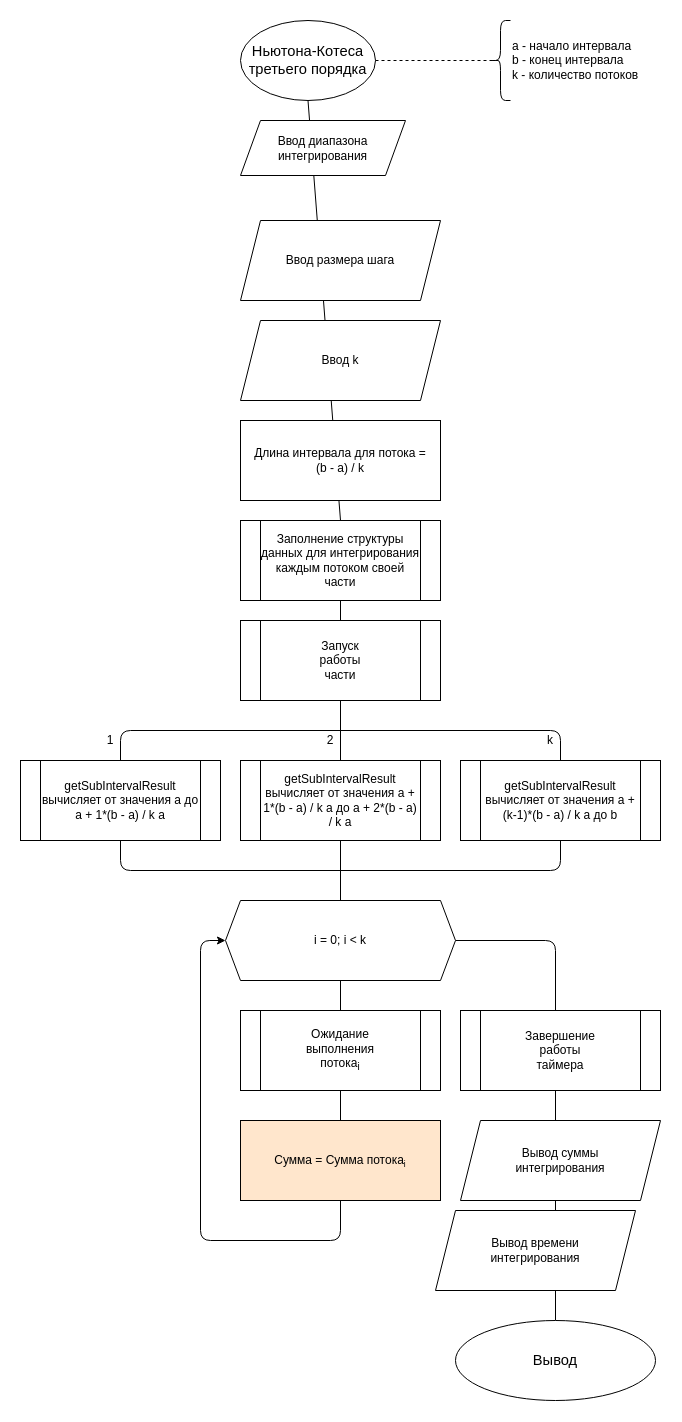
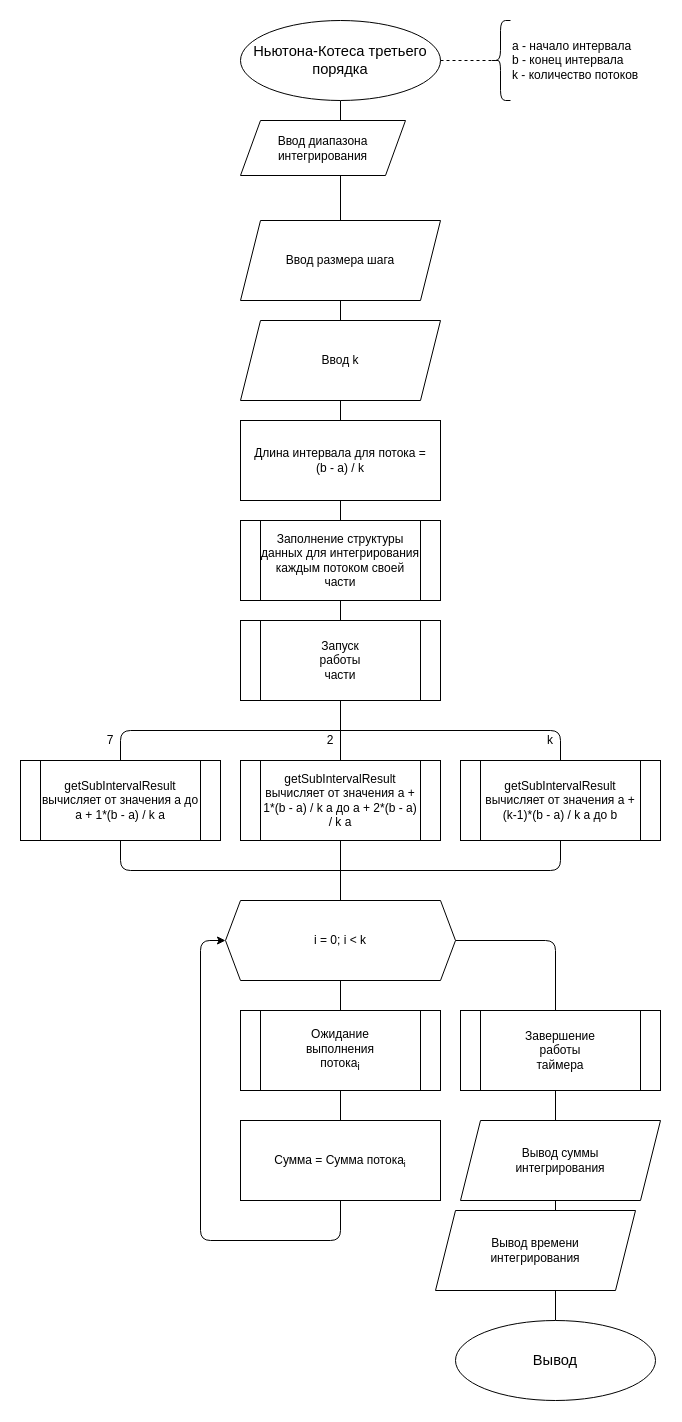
(308, 61) -> (341, 61)
(111, 741) -> (111, 741)
(341, 1161) -> (341, 1161)
